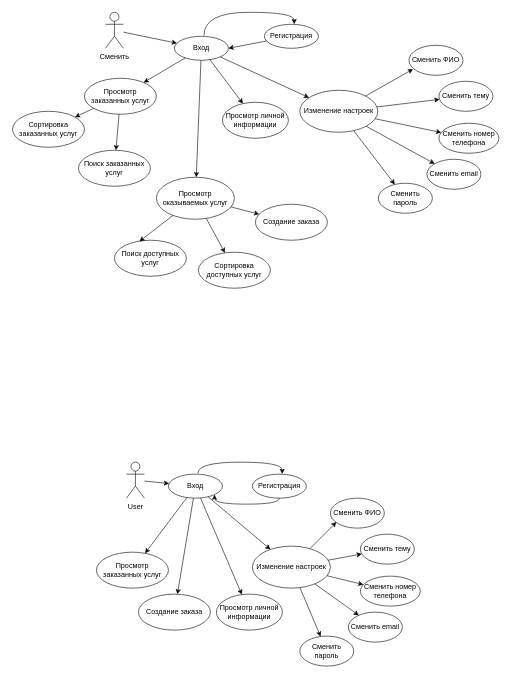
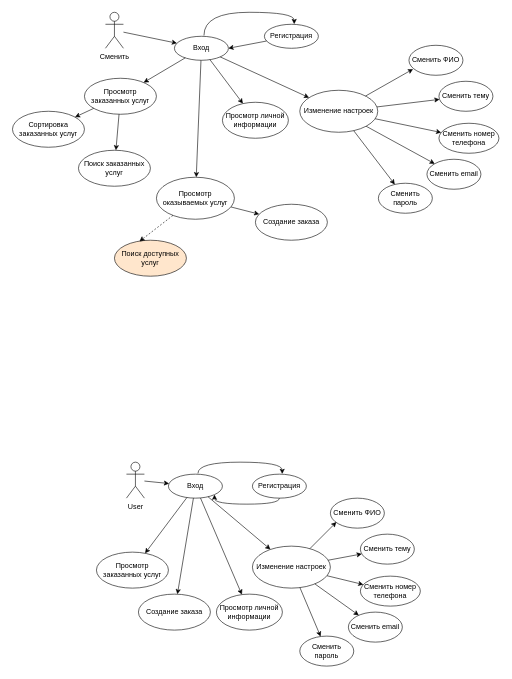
(158, 227) -> (158, 227)
(214, 234) -> none
(150, 258) -> (150, 258)
(234, 270) -> none
